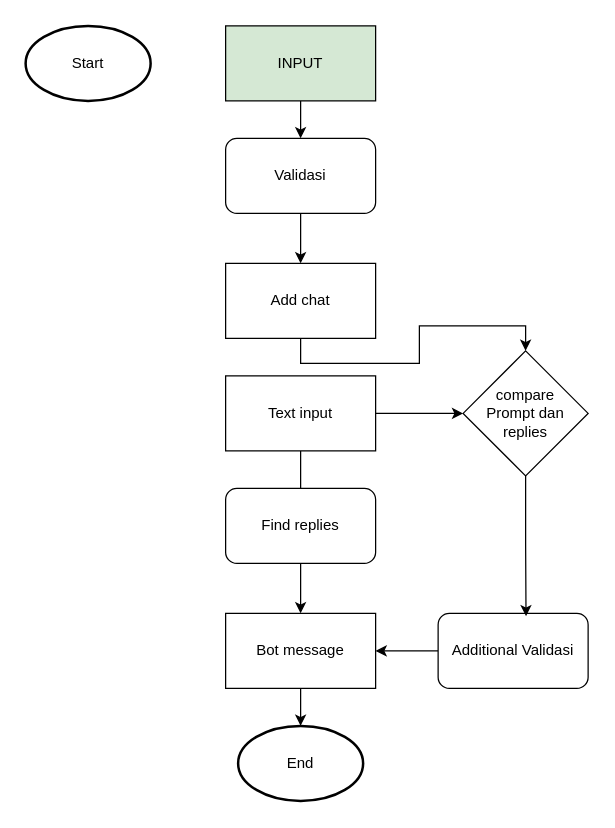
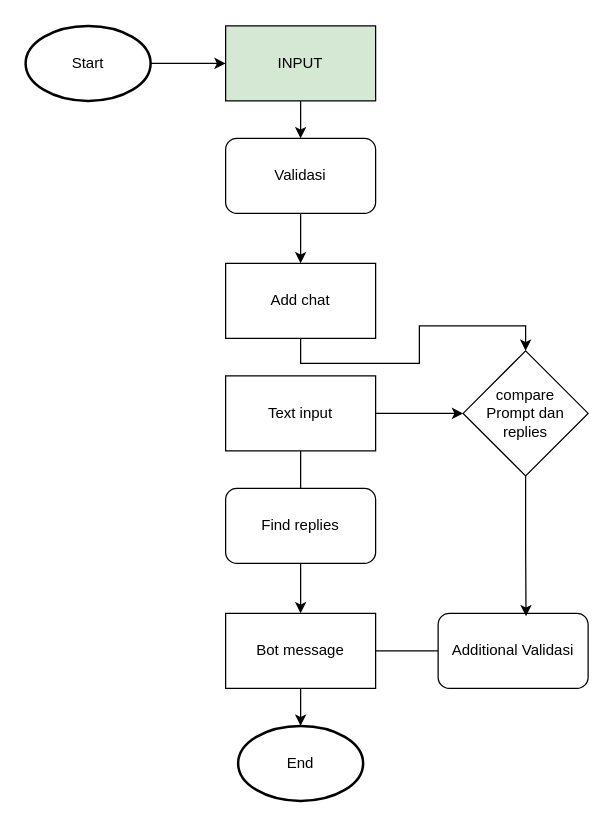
none -> (184, 63)
(386, 651) -> (382, 651)
